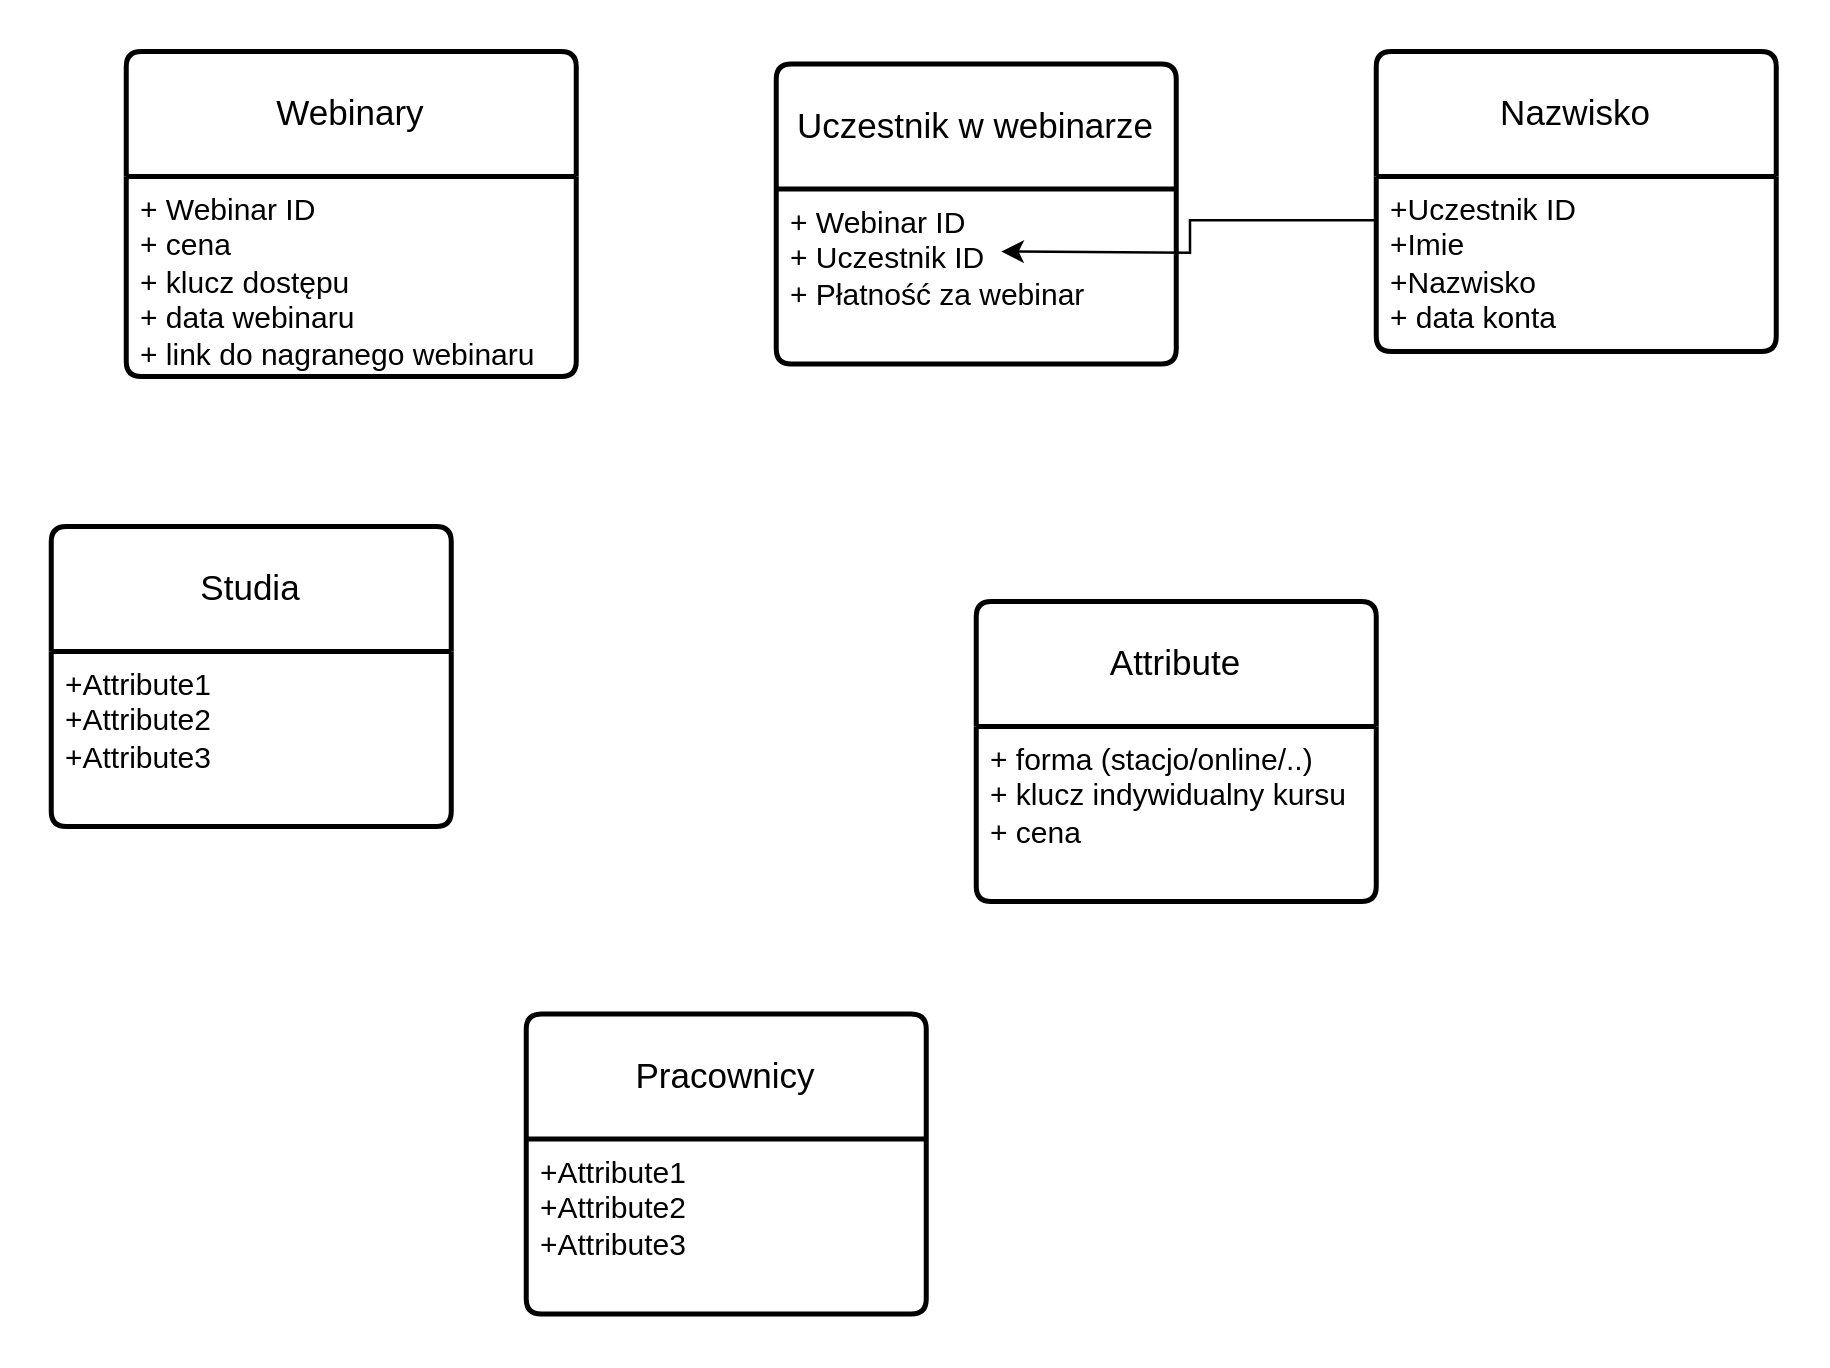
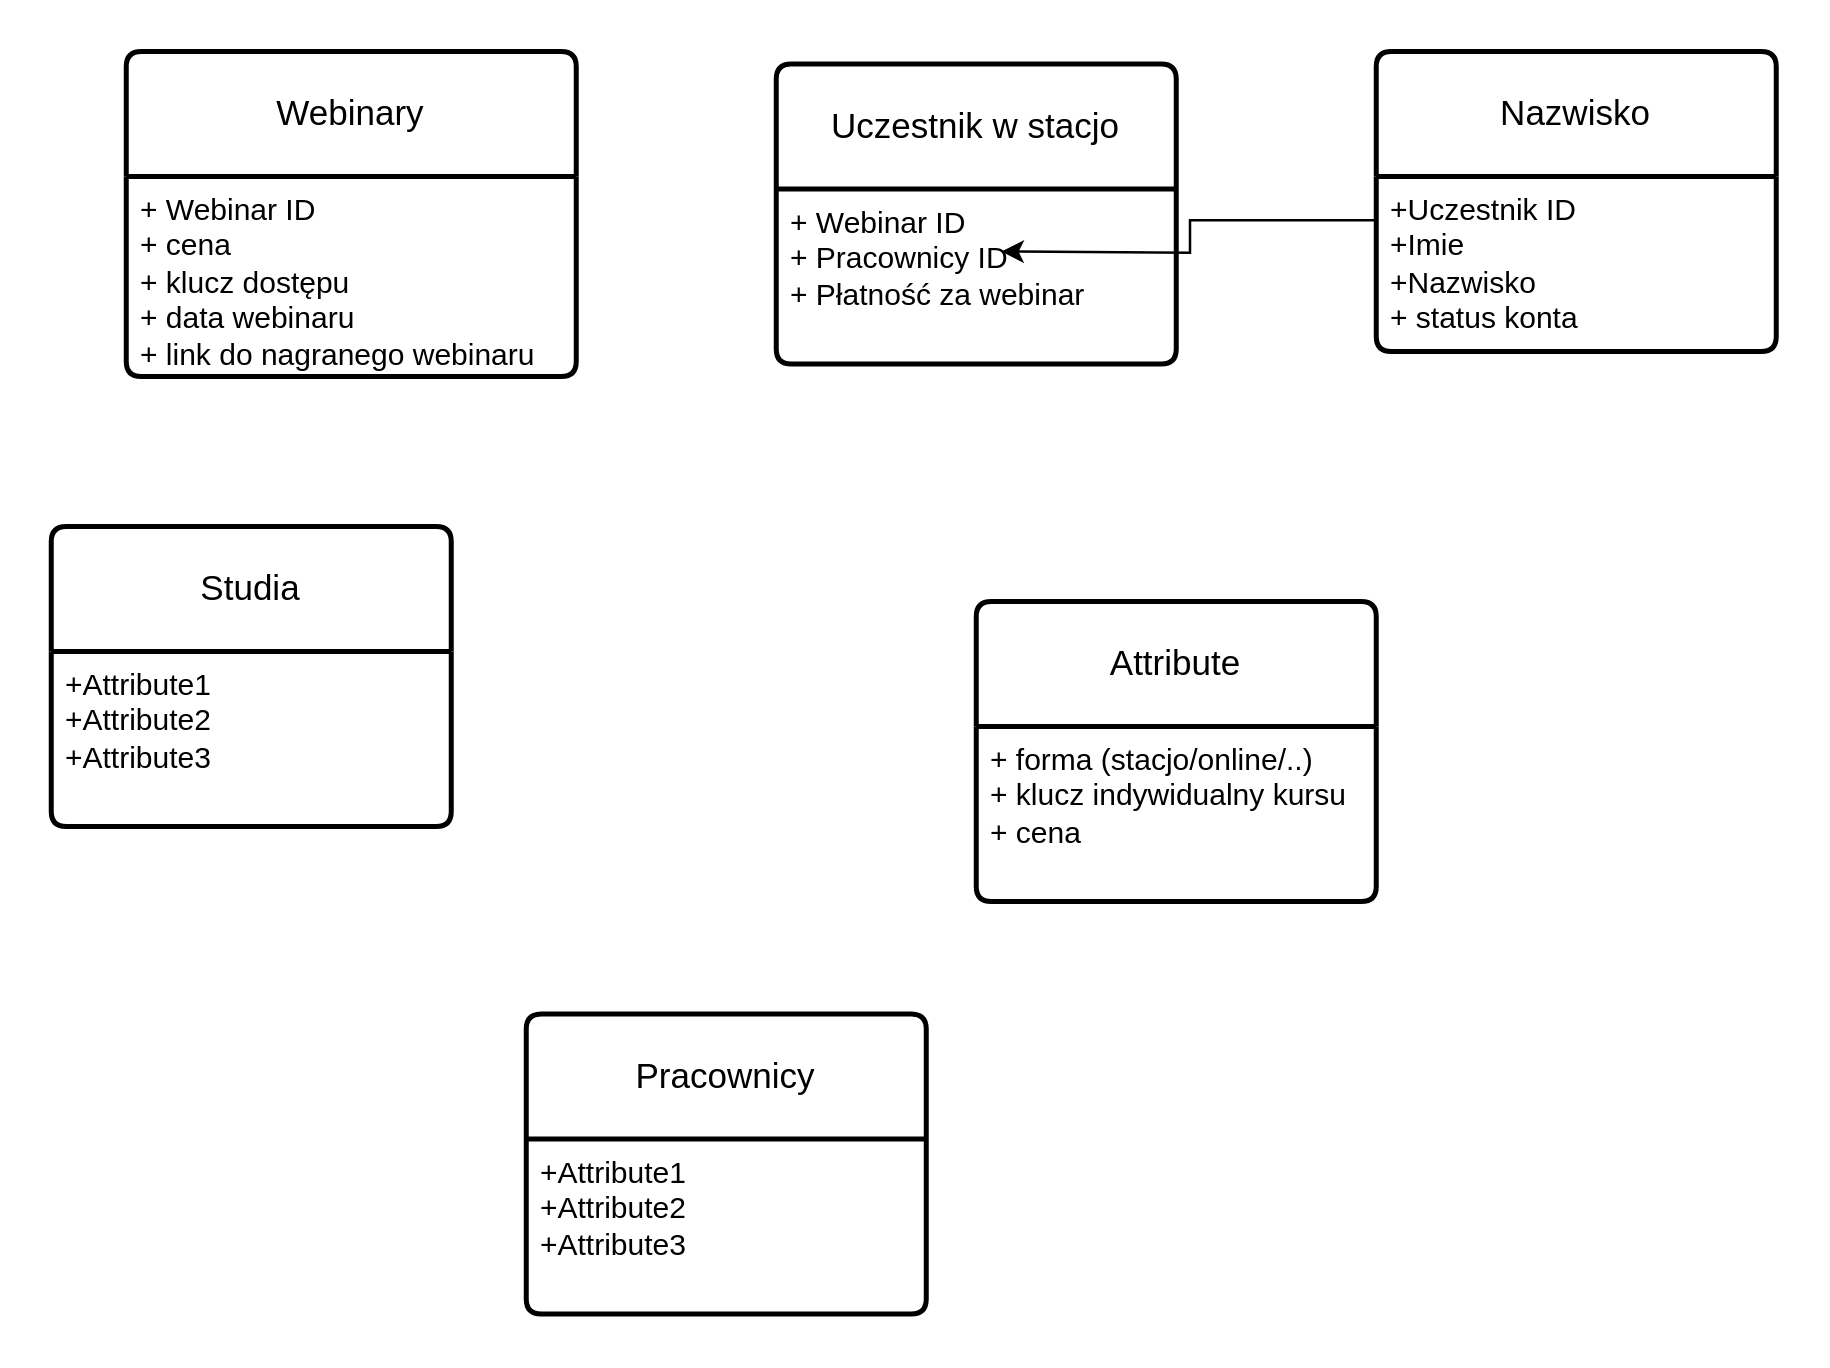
(976, 126) -> (976, 126)
(952, 260) -> (952, 260)
(1493, 266) -> (1501, 266)
